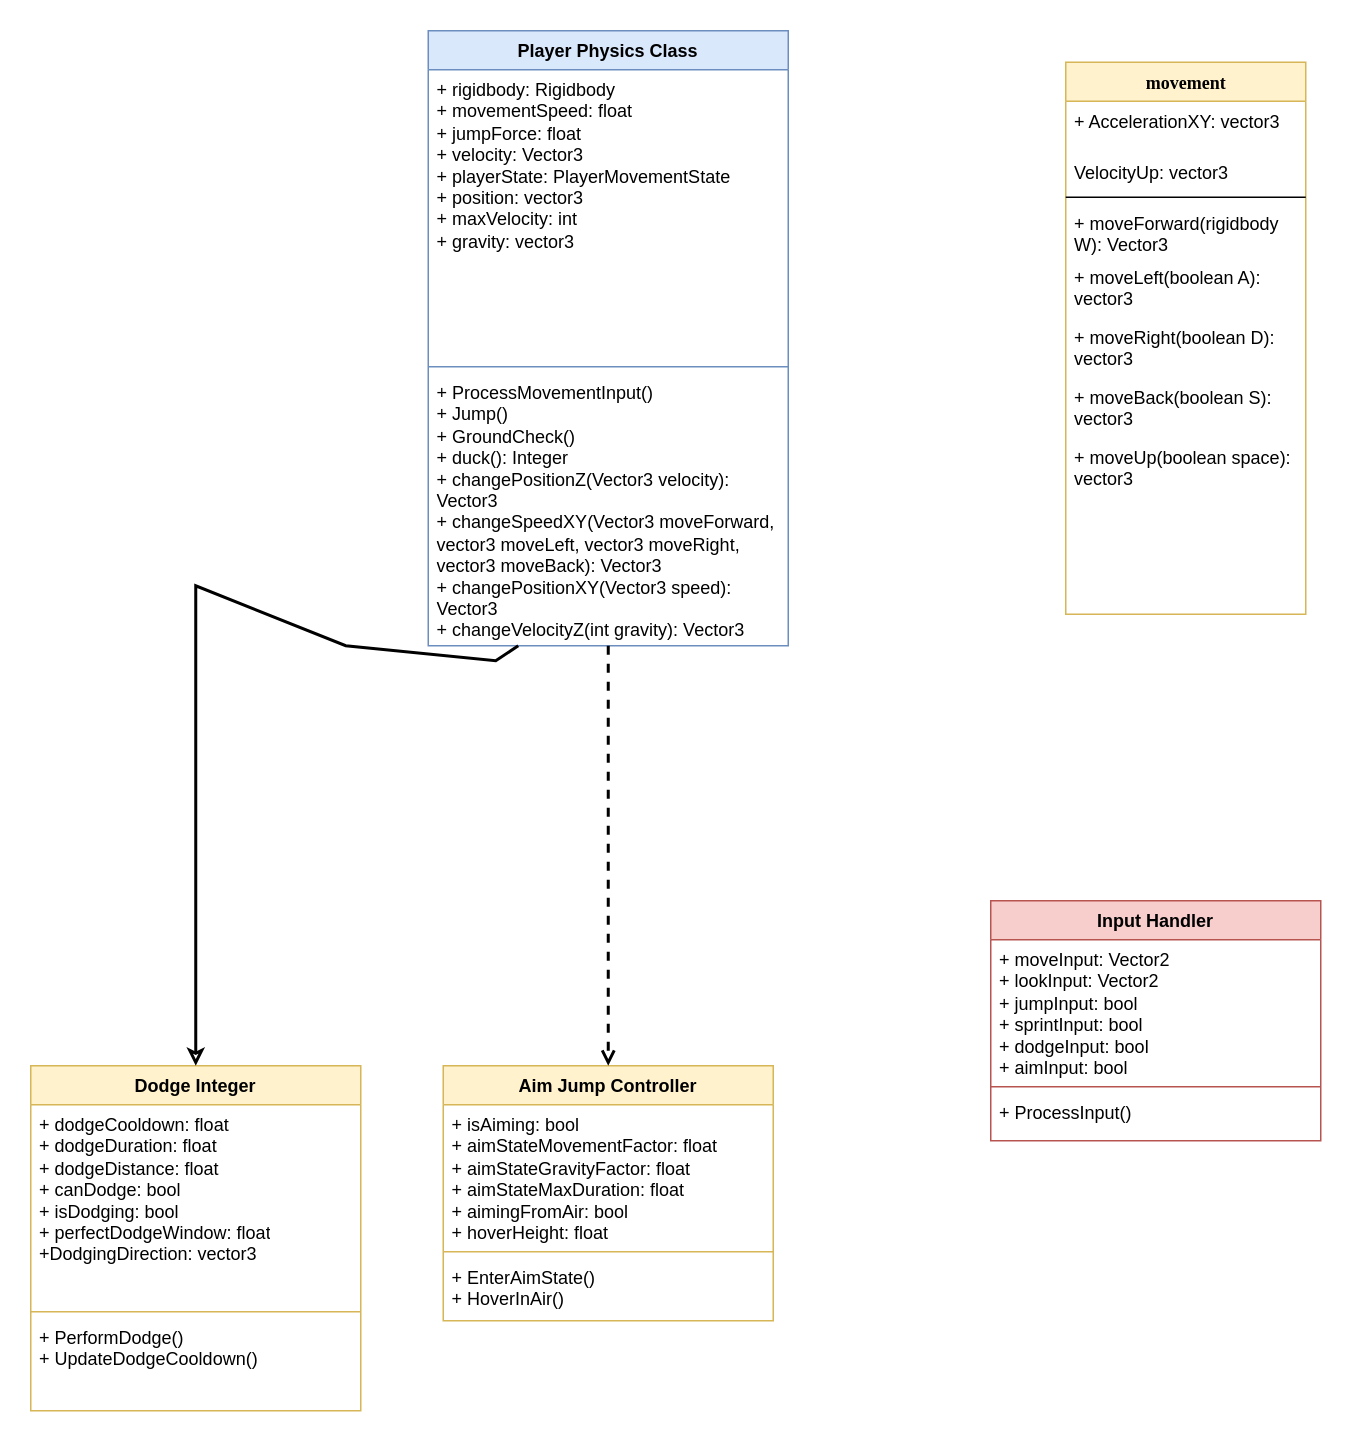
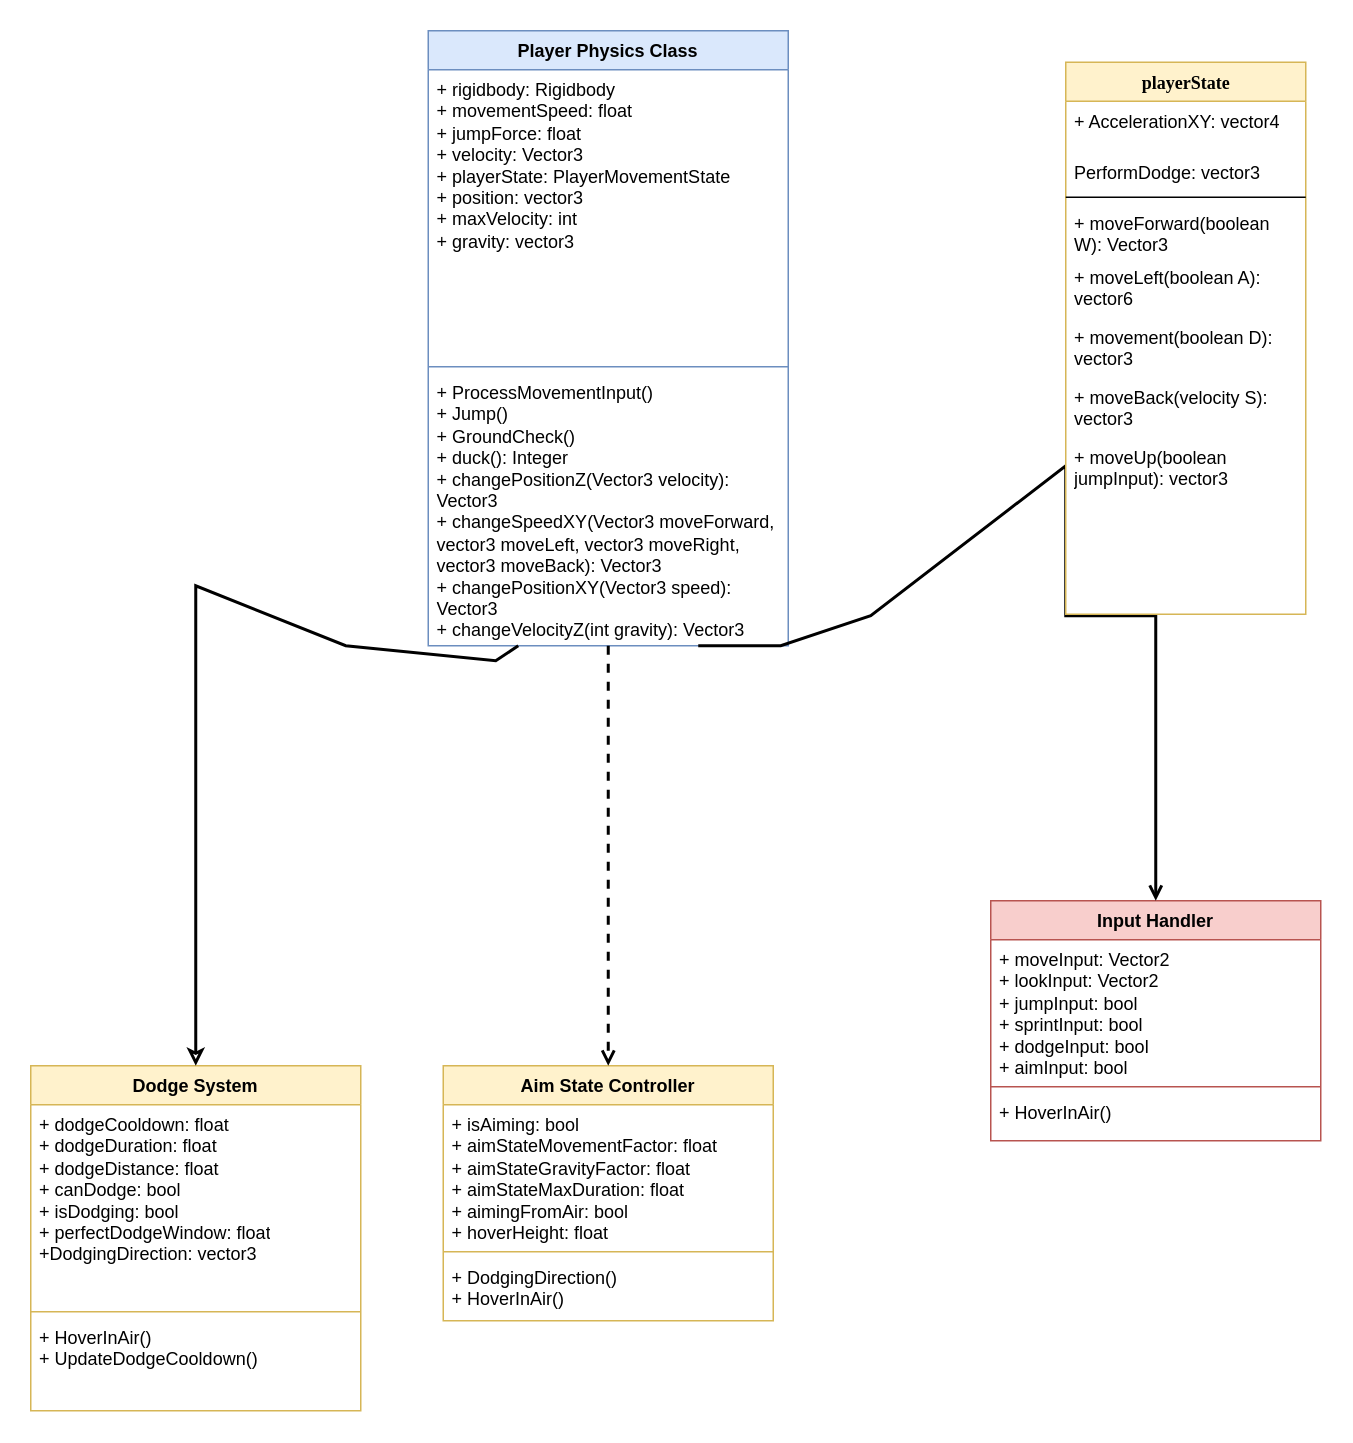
(1187, 84) -> (1187, 84)
(1187, 133) -> (1187, 133)
(1161, 174) -> (1176, 174)
(1187, 235) -> (1187, 235)
(1187, 289) -> (1187, 289)
(1187, 349) -> (1187, 349)
(1187, 409) -> (1187, 409)
(1187, 469) -> (1187, 469)
none -> (1066, 560)
(196, 1087) -> (196, 1087)
(608, 1087) -> (608, 1087)
(1078, 1114) -> (1066, 1114)
(533, 1290) -> (544, 1290)
(151, 1350) -> (151, 1350)
